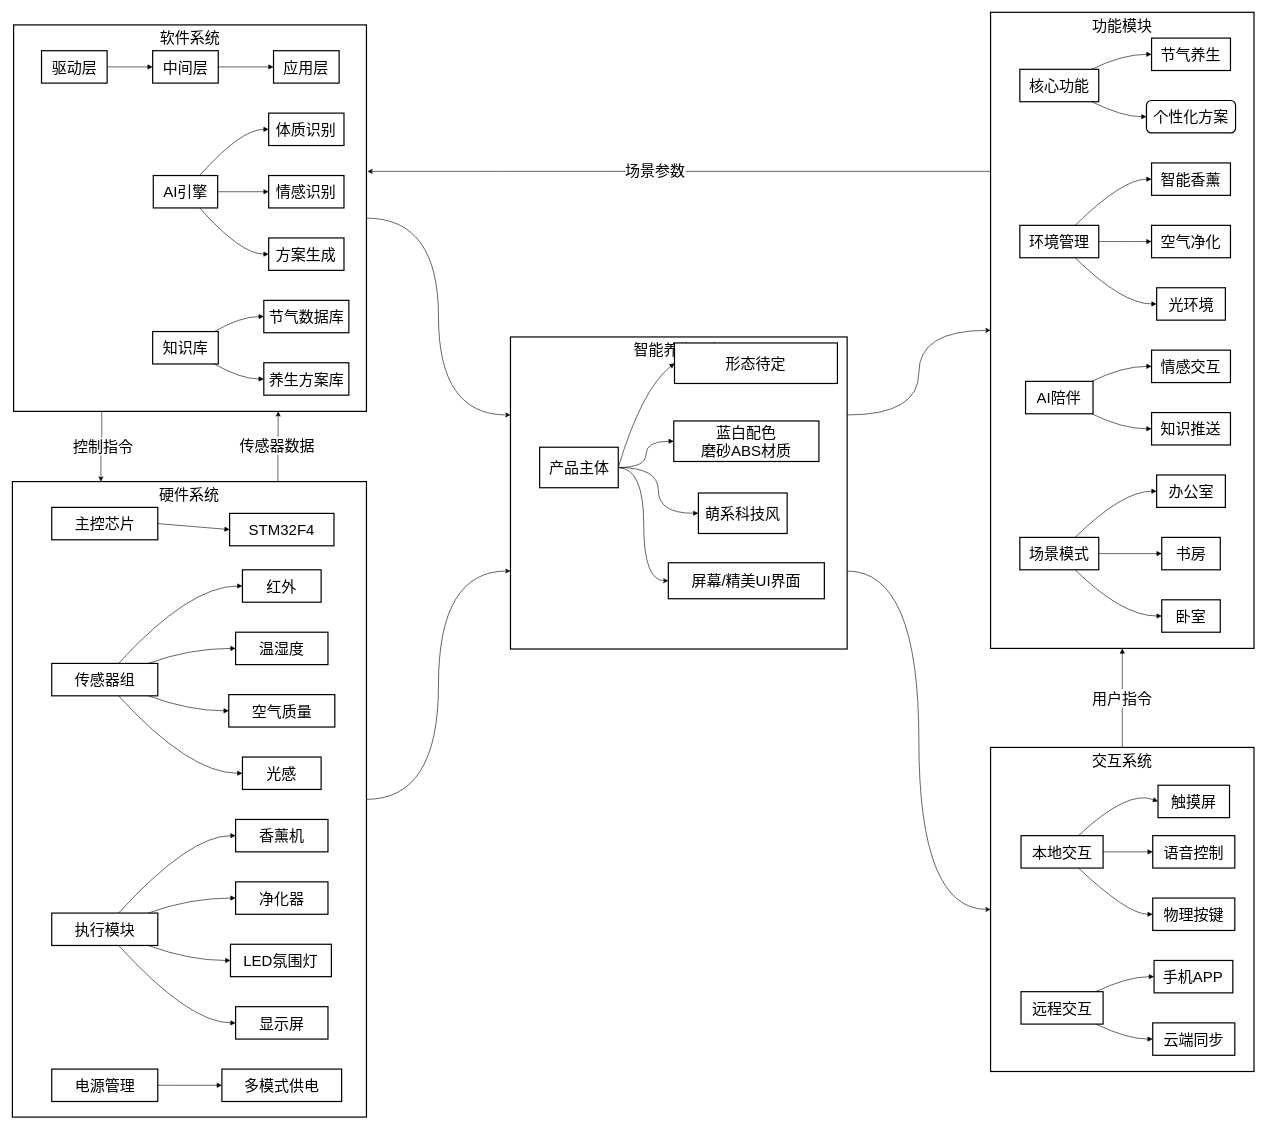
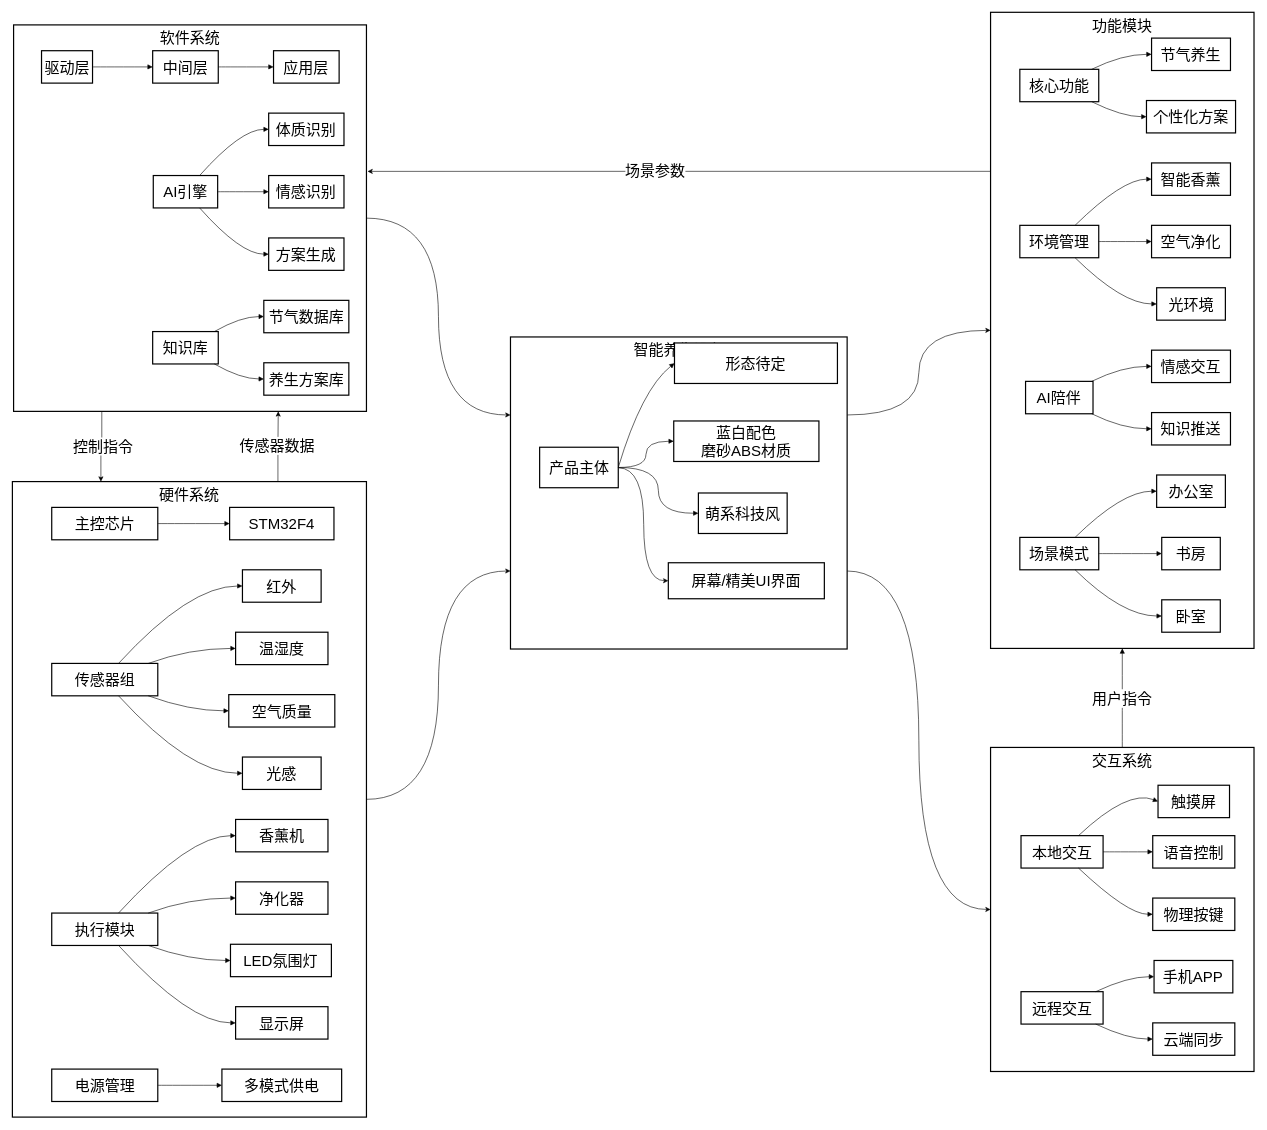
(74, 67) -> (67, 67)
(1191, 117) -> (1191, 117)
(282, 530) -> (282, 524)
